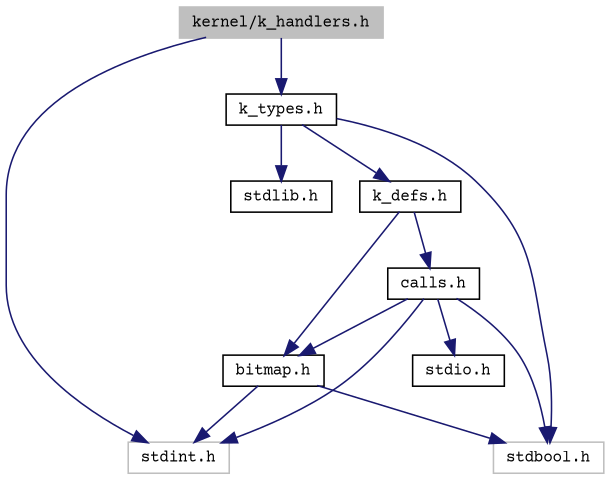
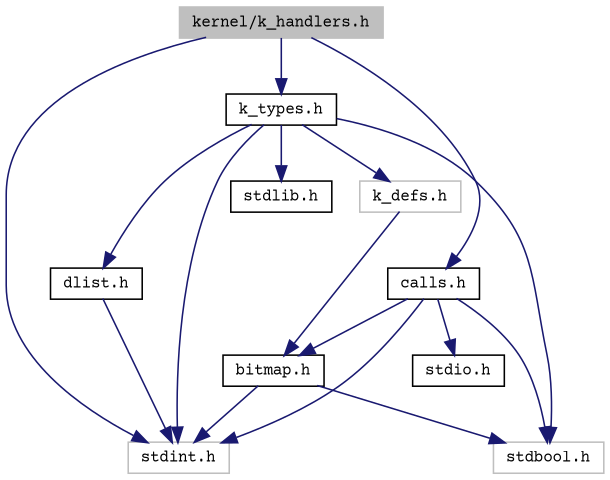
(410, 197) -> (410, 197)
(420, 233) -> (435, 125)
none -> (191, 265)
none -> (96, 284)
